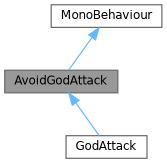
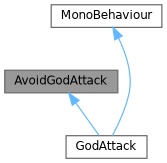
(80, 54) -> (130, 88)
